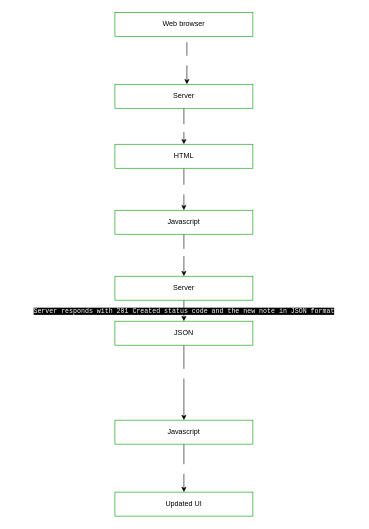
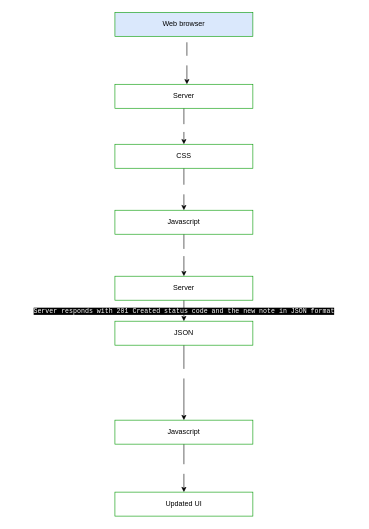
(184, 24) -> (184, 24)
(184, 156) -> (184, 156)
